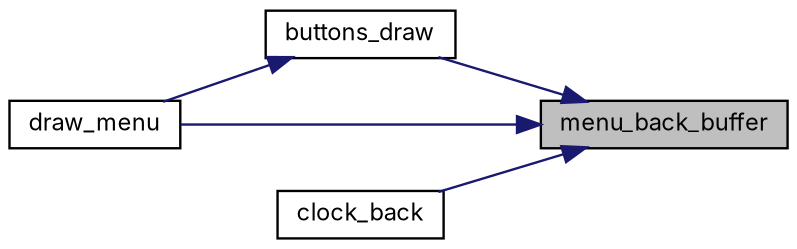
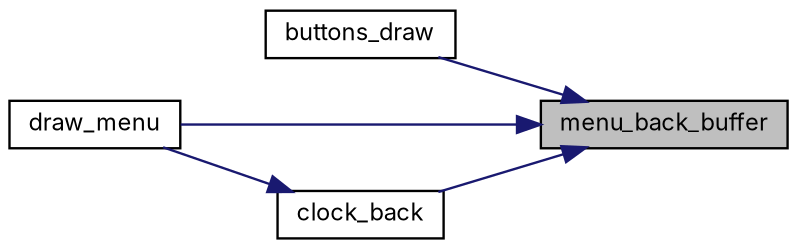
(216, 83) -> (216, 166)
